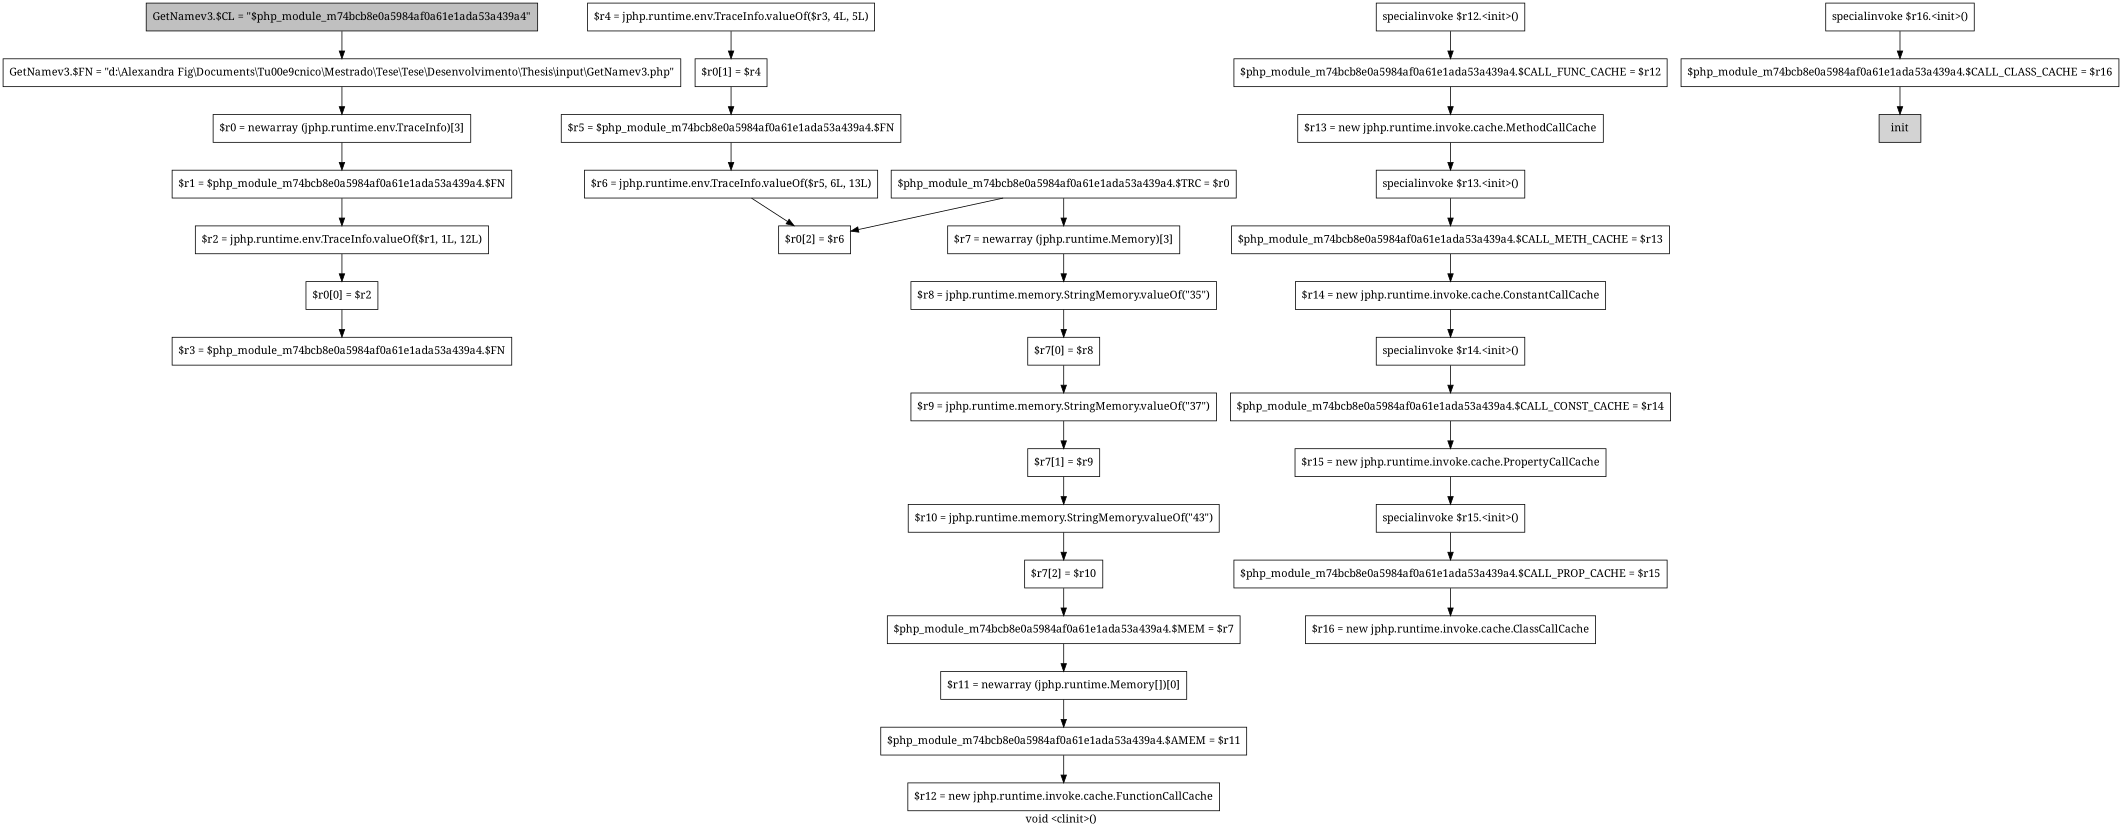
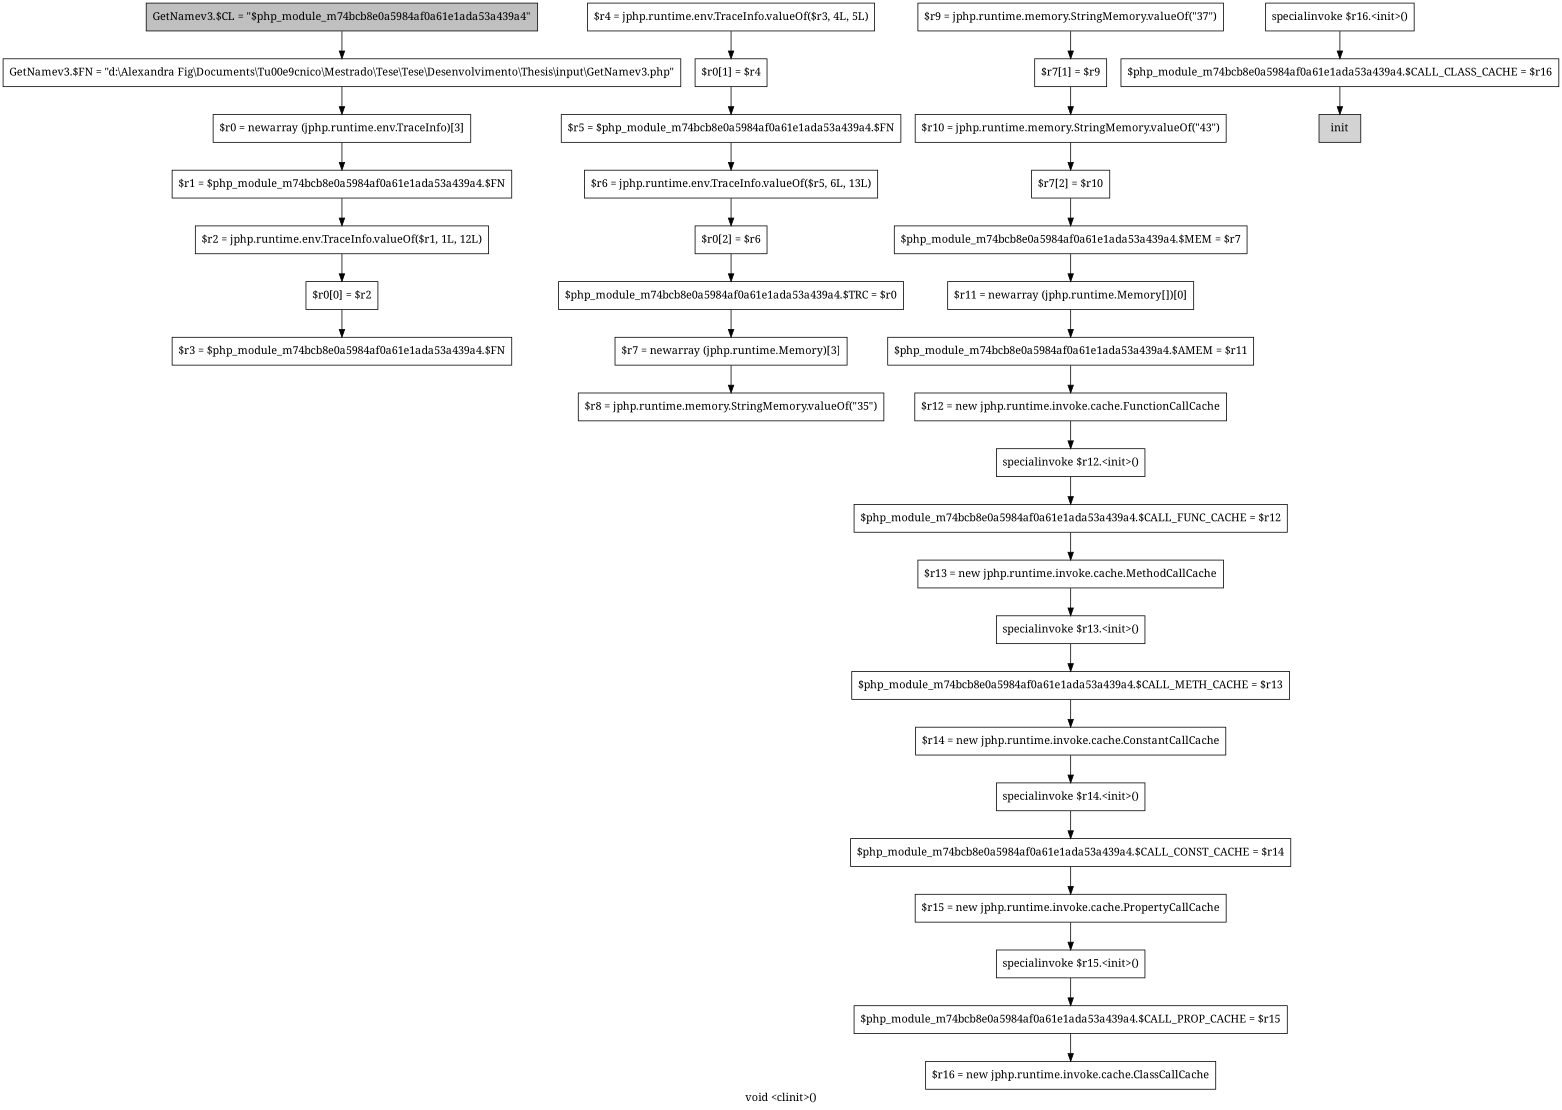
(931, 214) -> (731, 264)
(1064, 351) -> none
none -> (1071, 431)
